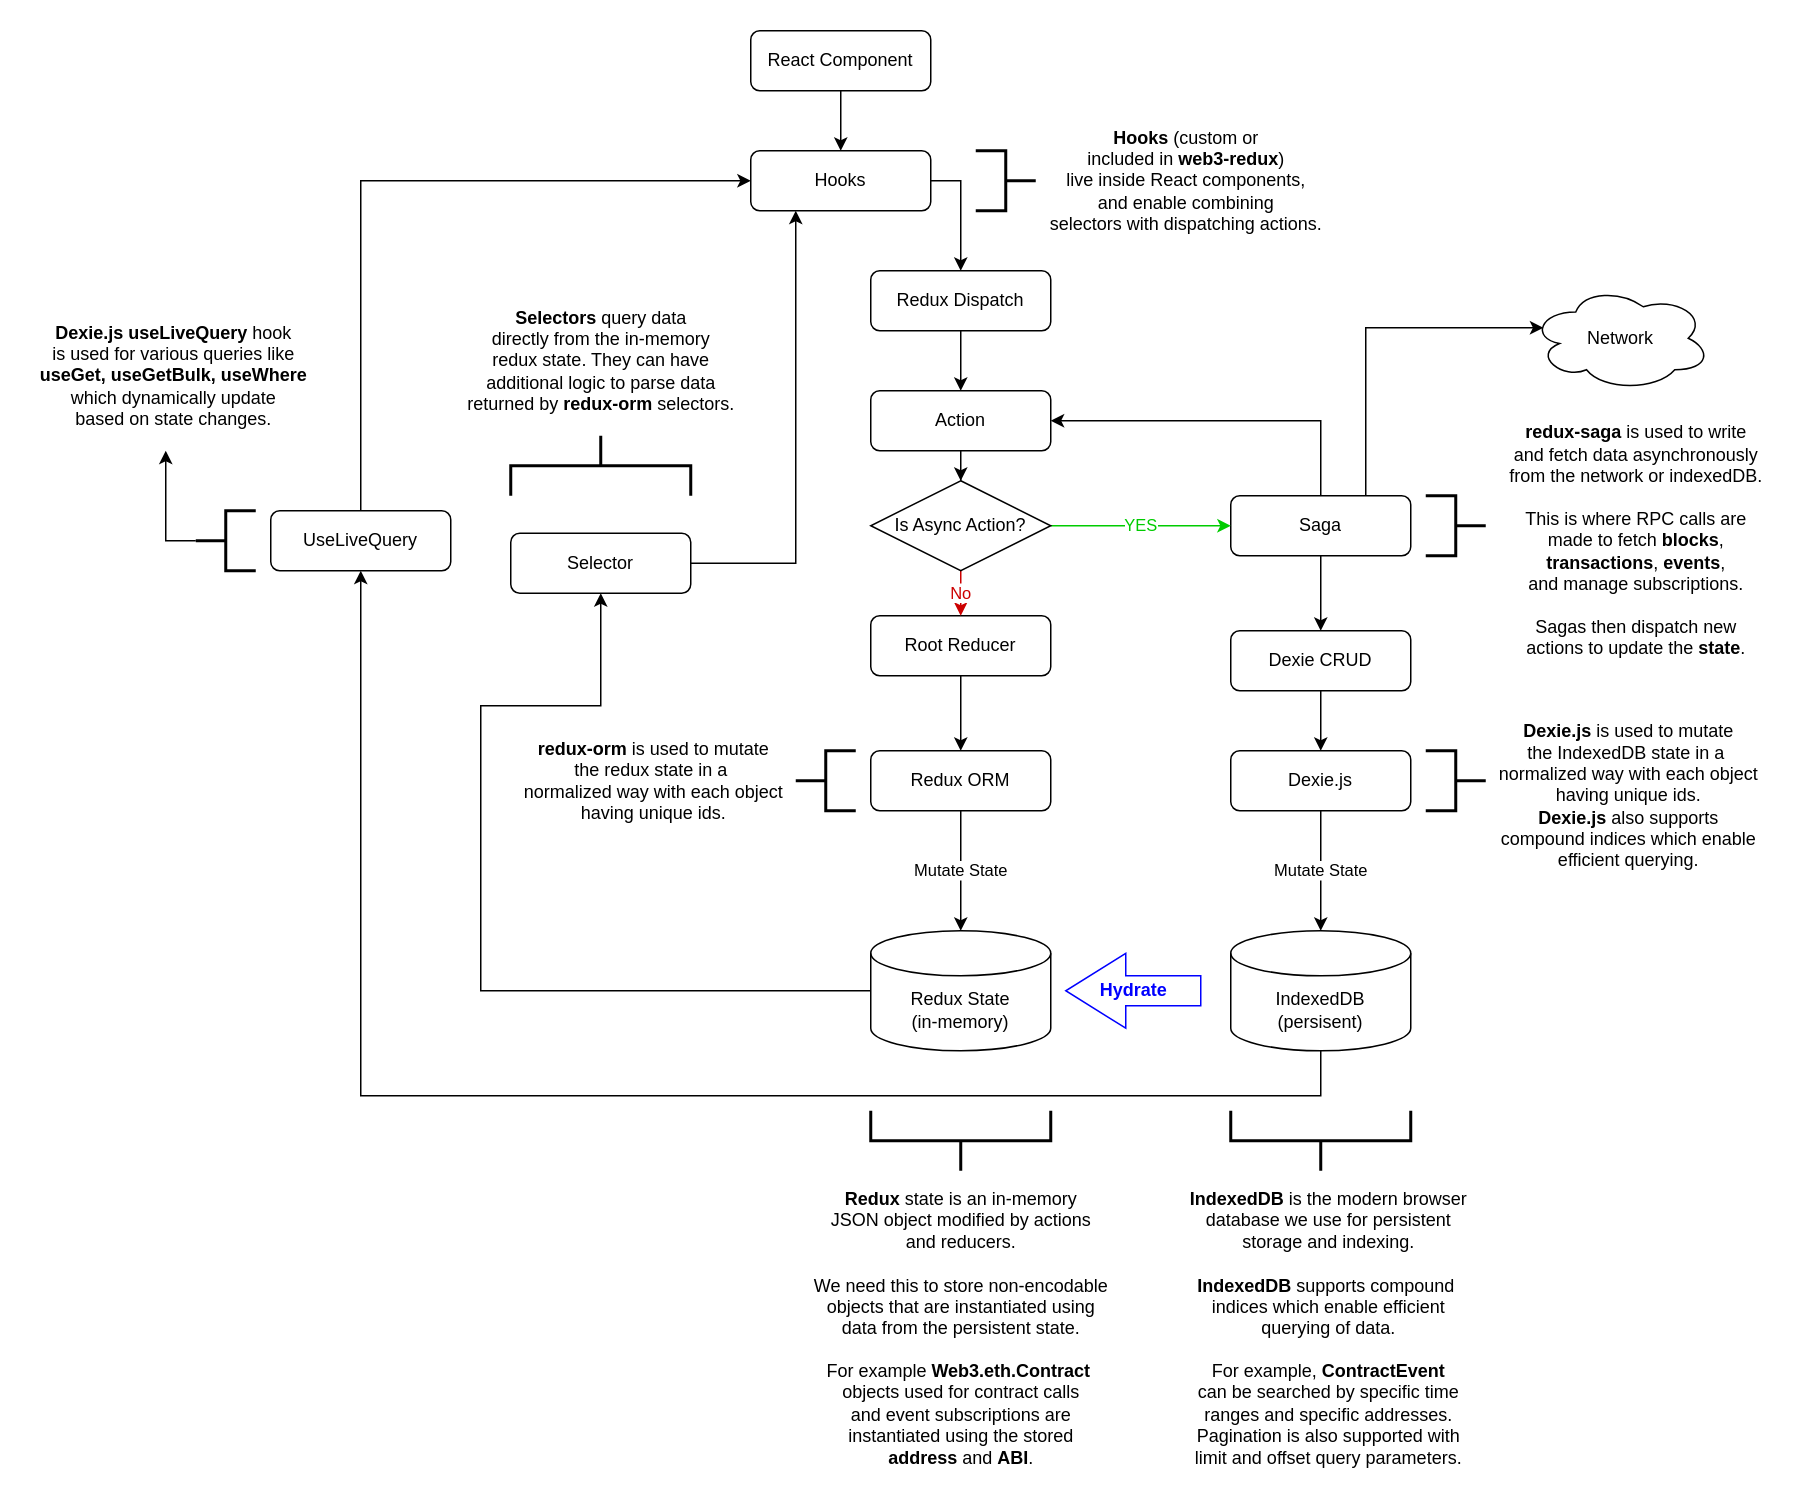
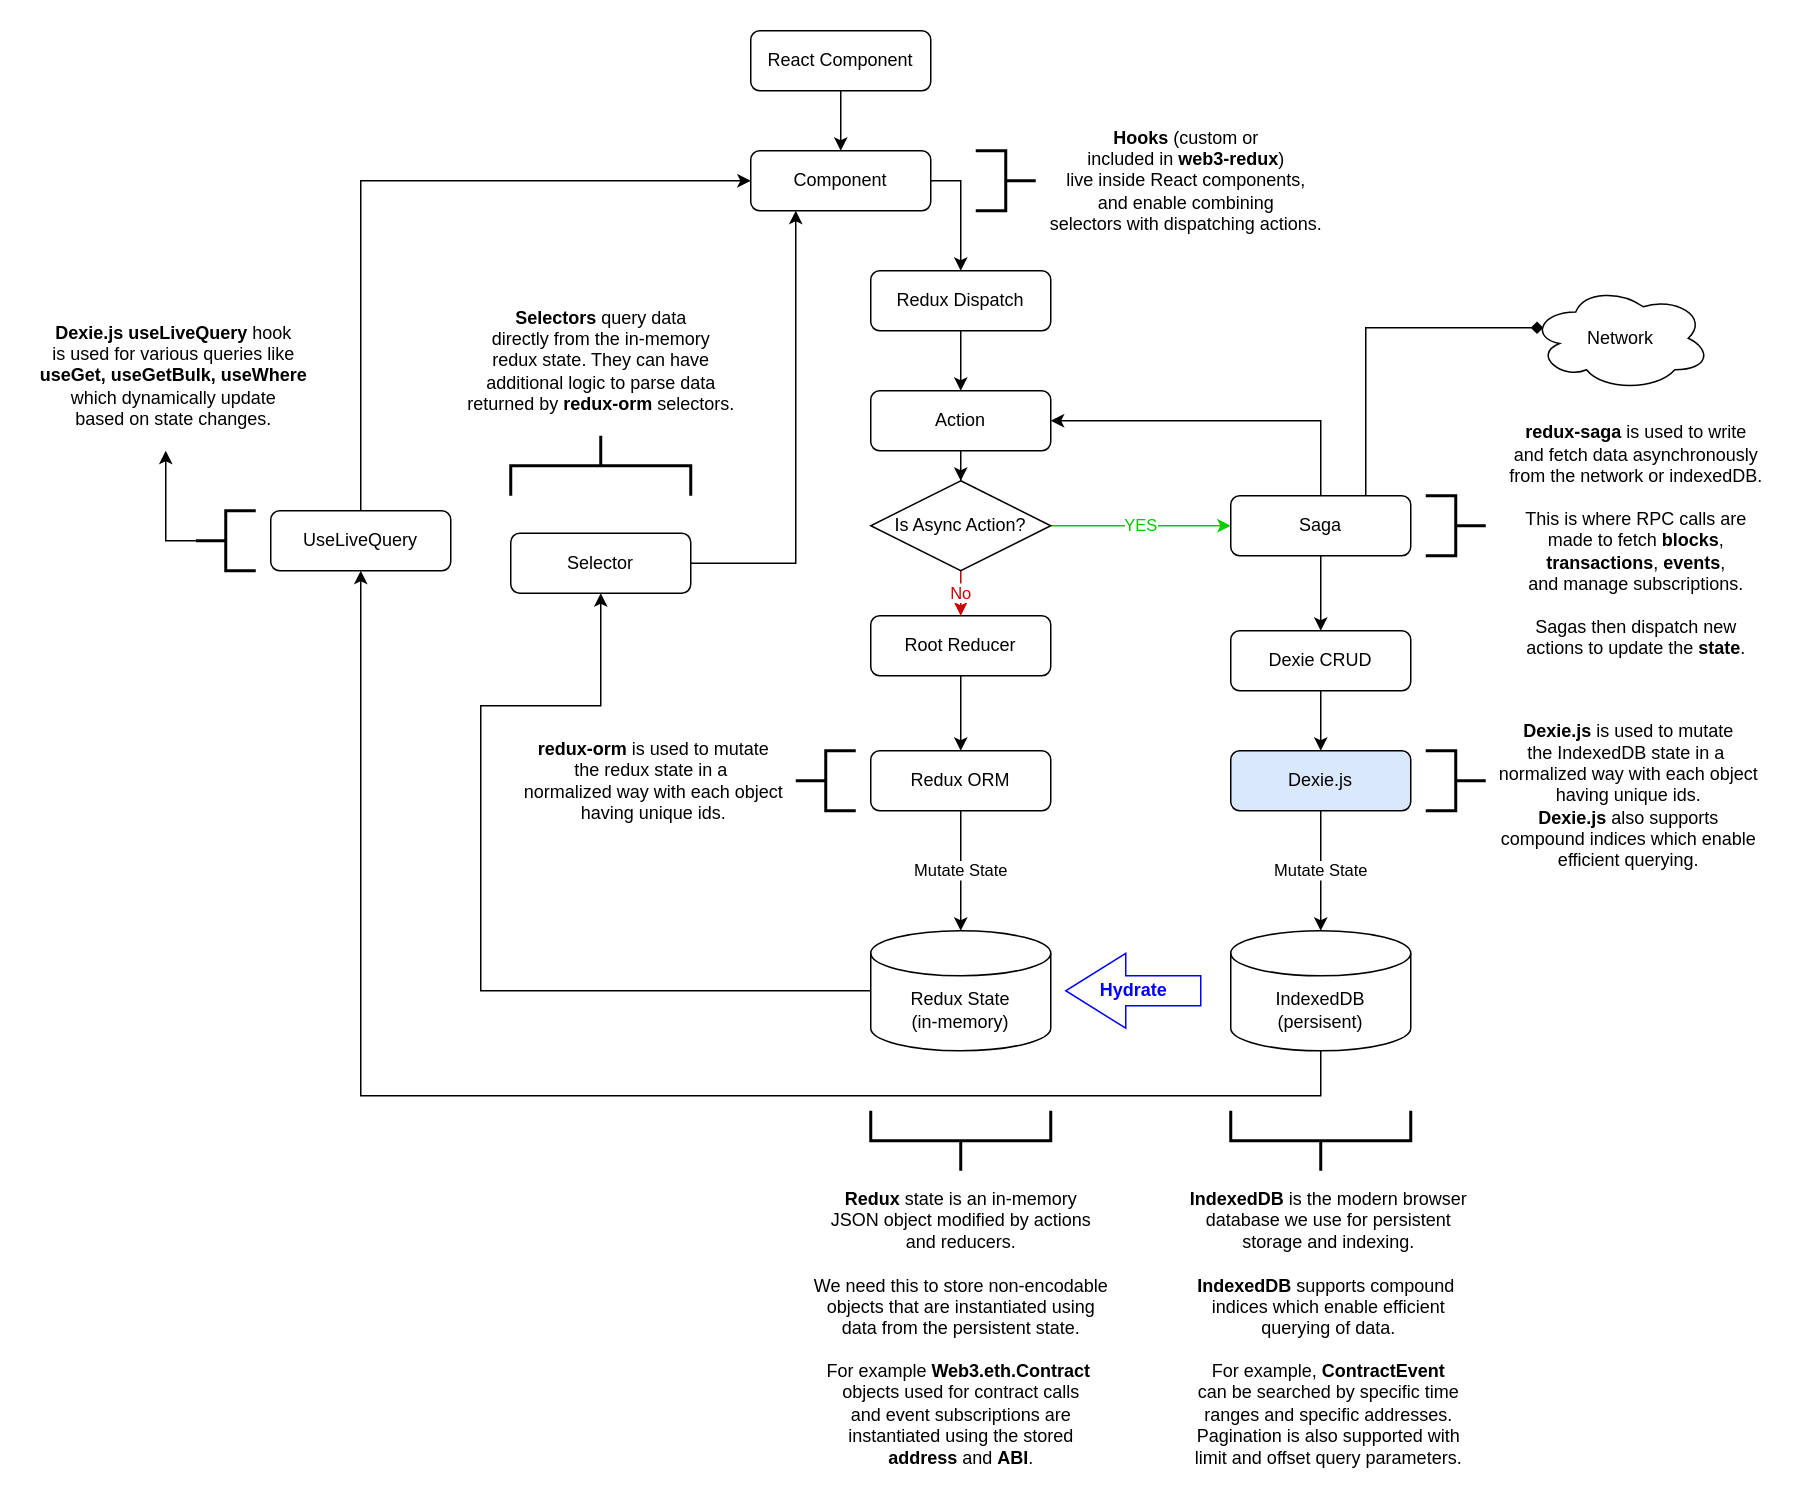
(841, 181) -> (841, 181)
(1532, 328) -> (1531, 328)
(1321, 781) -> (1321, 781)
